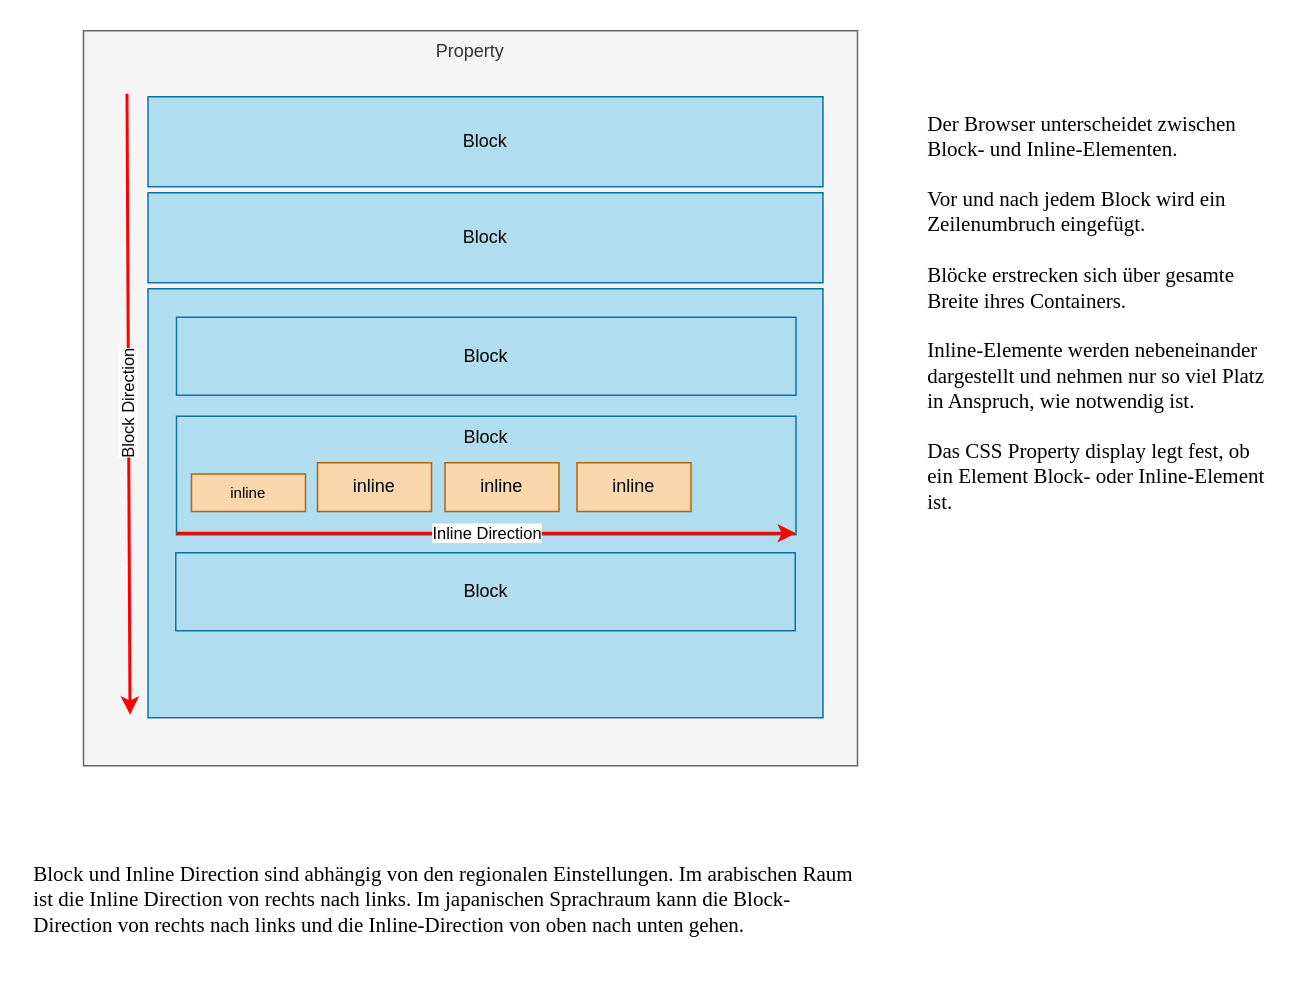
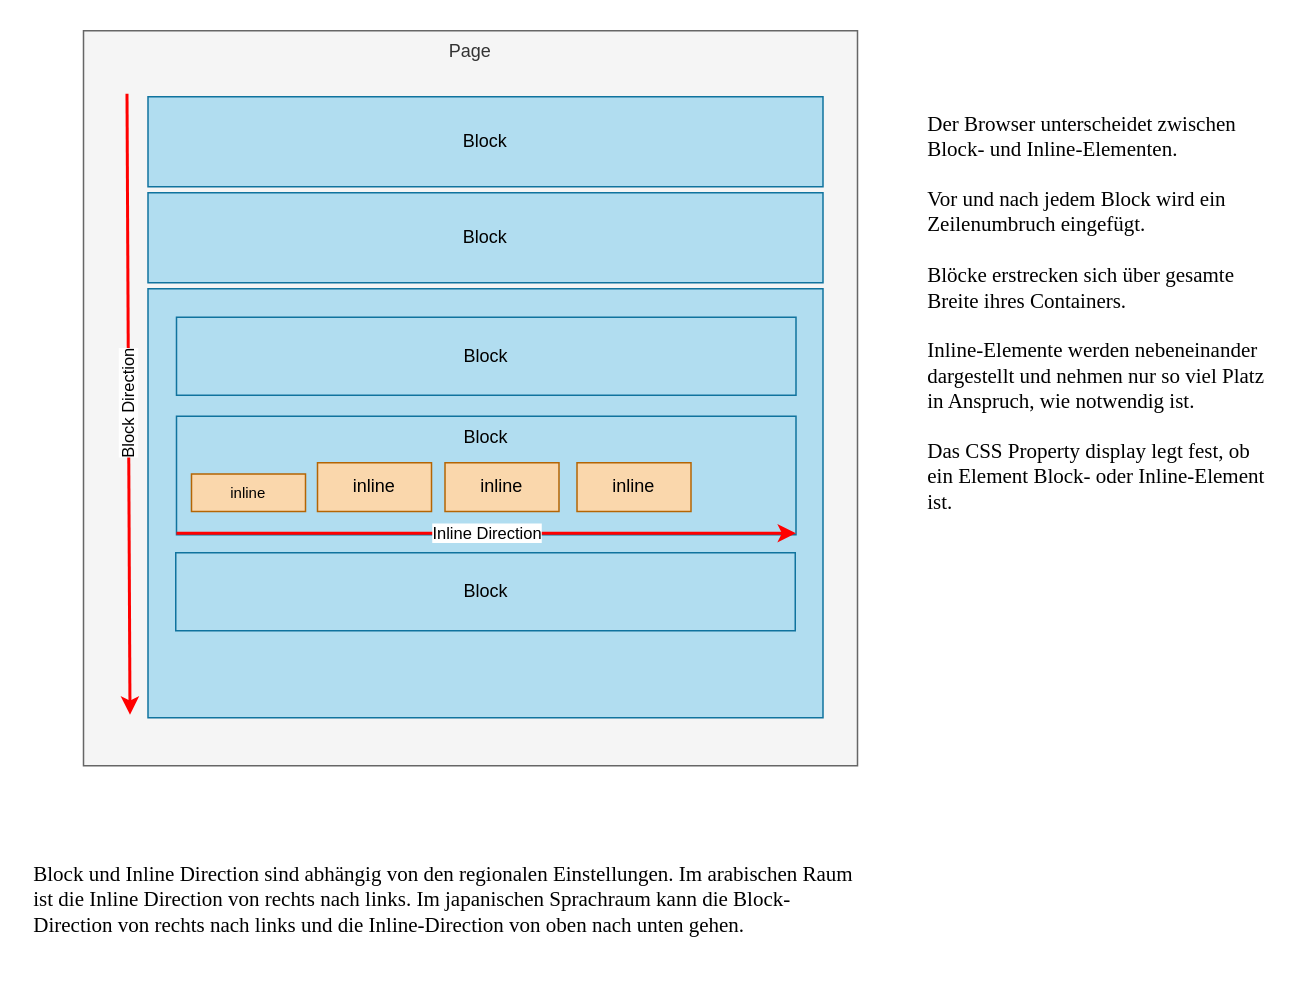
(470, 52) -> (470, 52)
